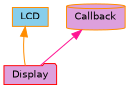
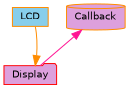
(24, 51) -> (37, 41)
